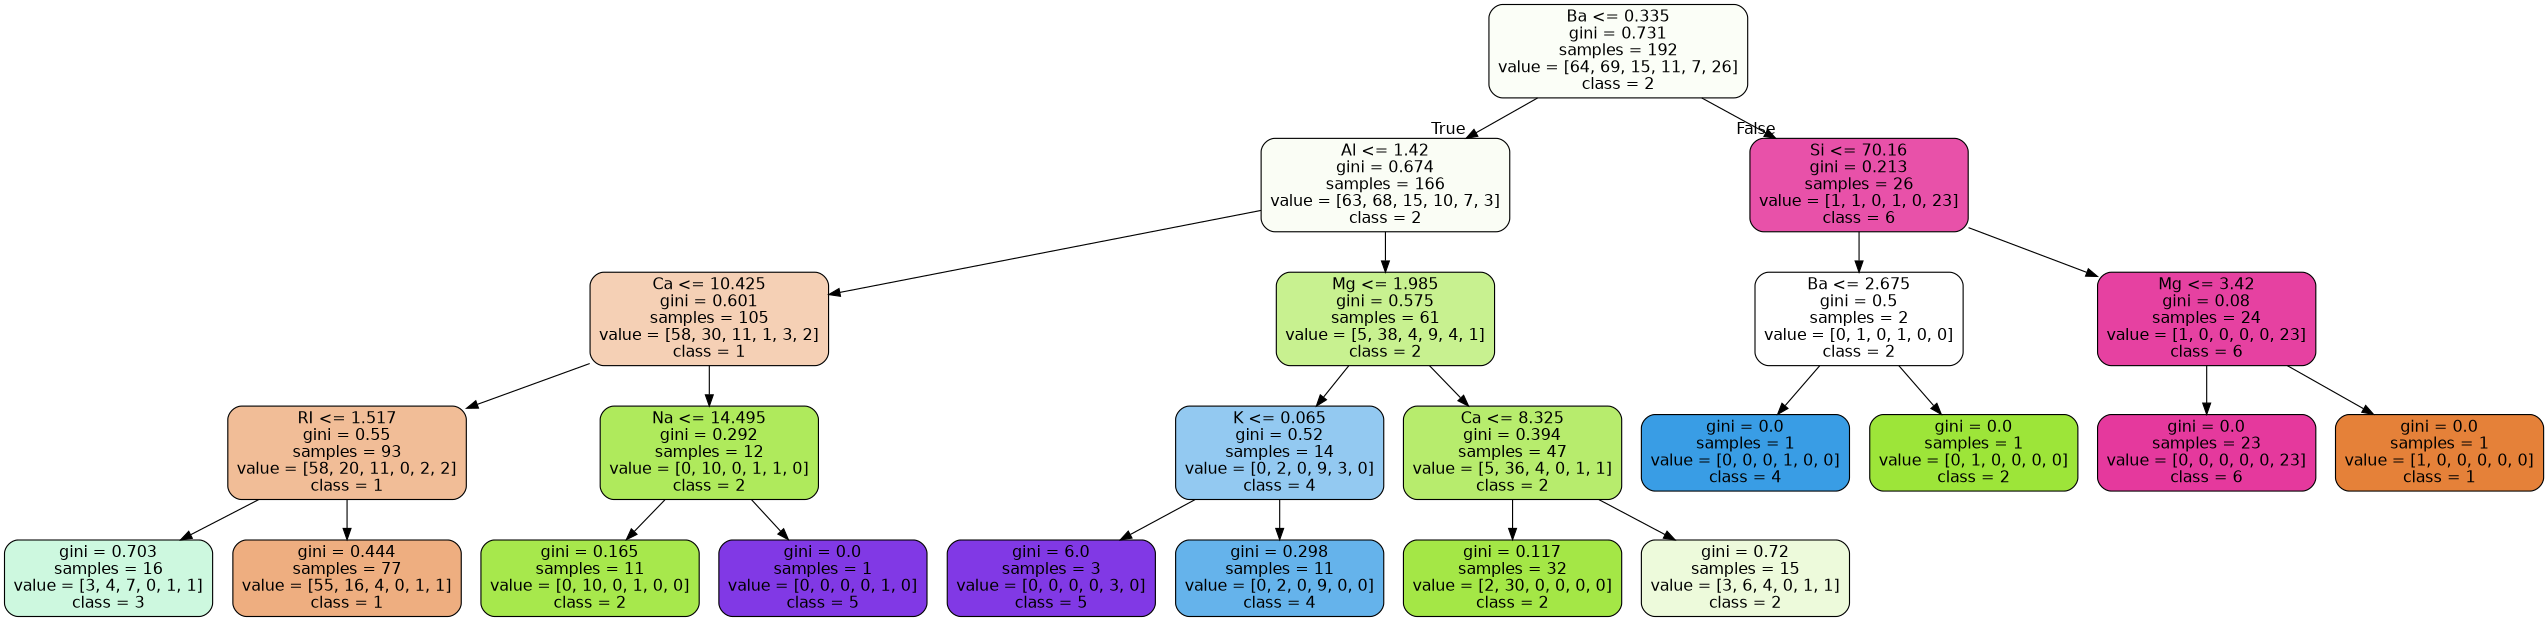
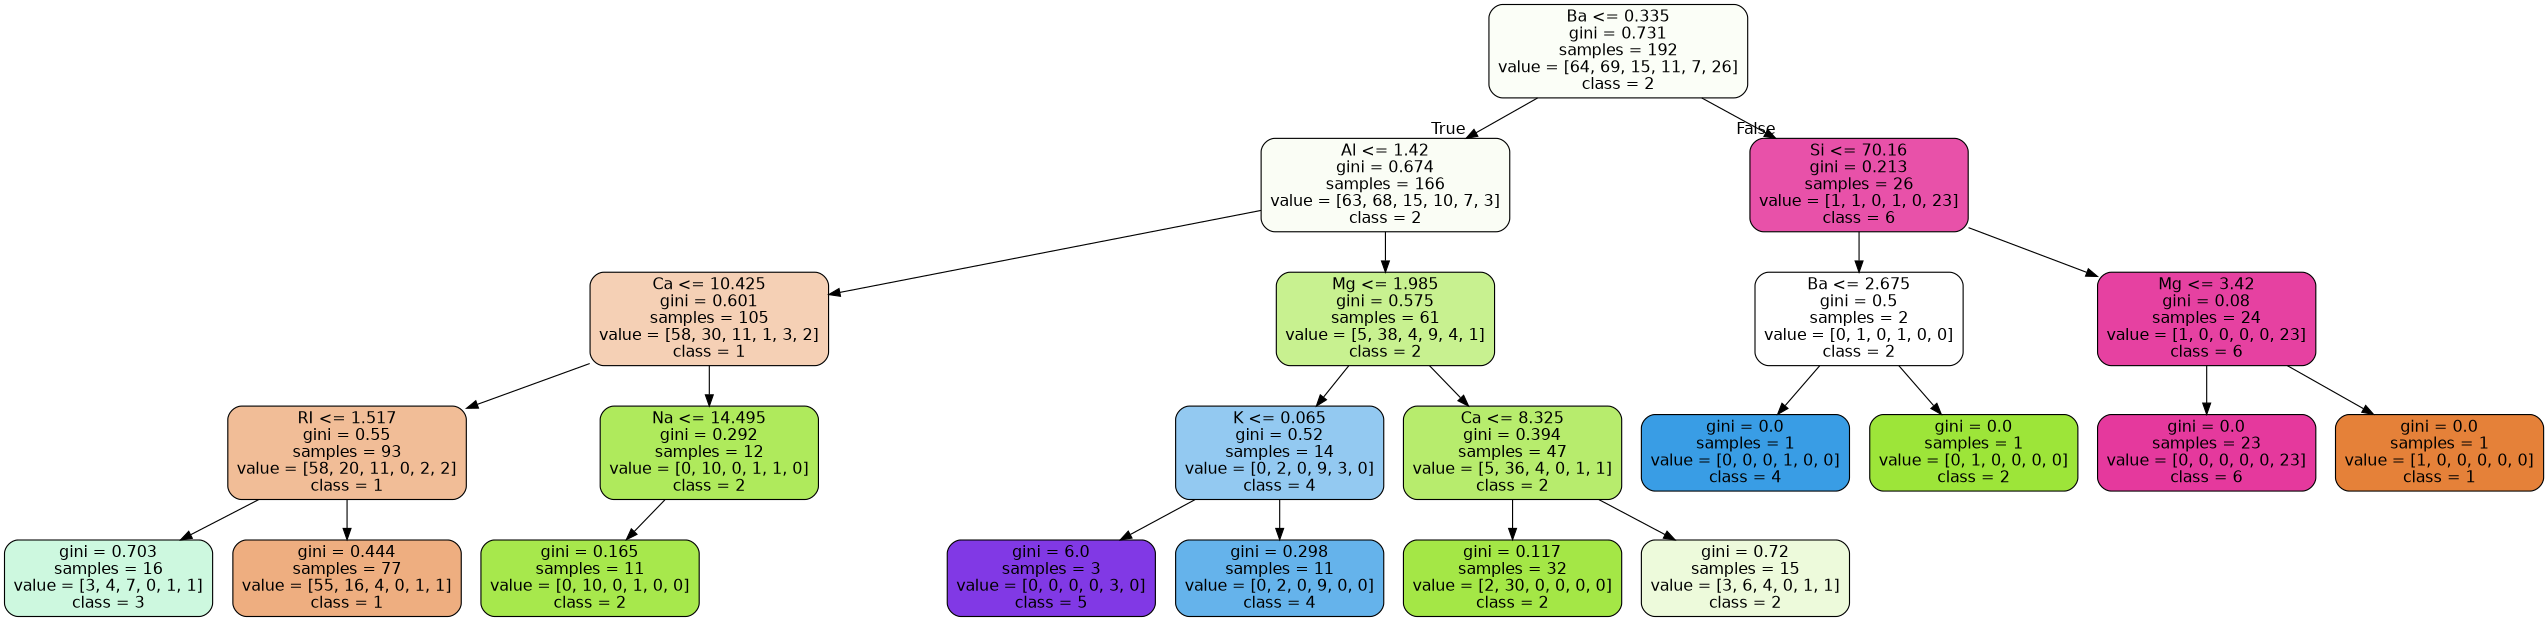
(823, 578) -> none
